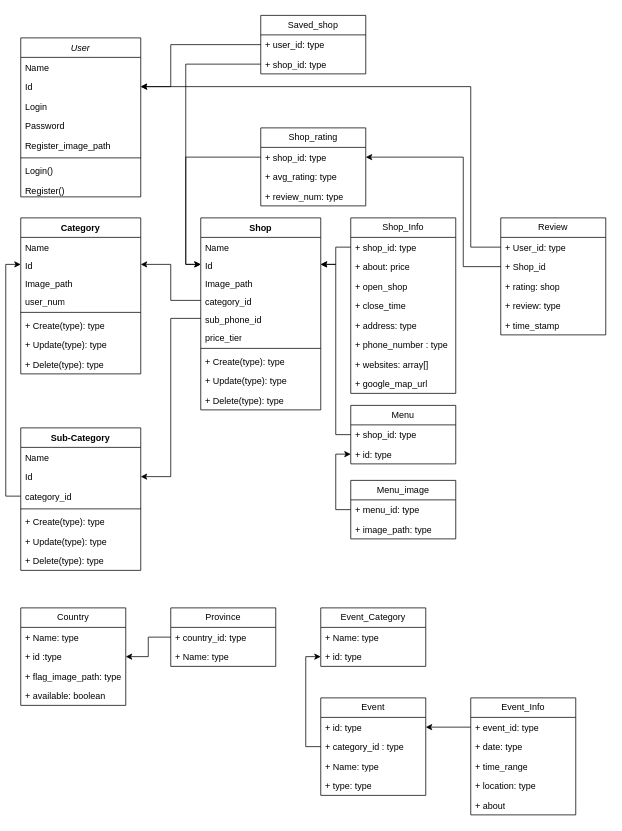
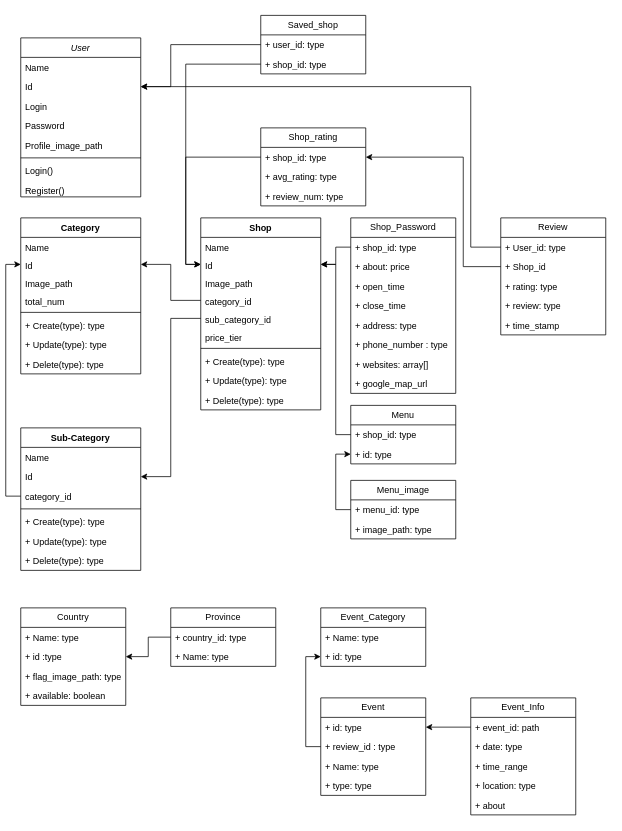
(70, 146) -> (67, 146)
(403, 228) -> (403, 228)
(382, 287) -> (381, 287)
(536, 287) -> (536, 287)
(45, 302) -> (47, 302)
(234, 320) -> (242, 320)
(511, 728) -> (511, 728)
(370, 748) -> (363, 748)
